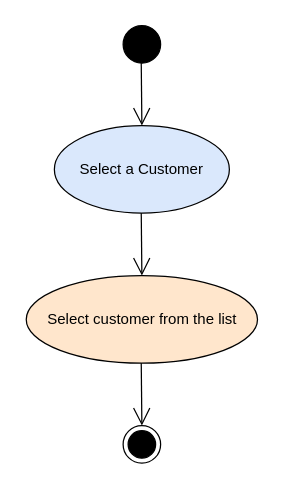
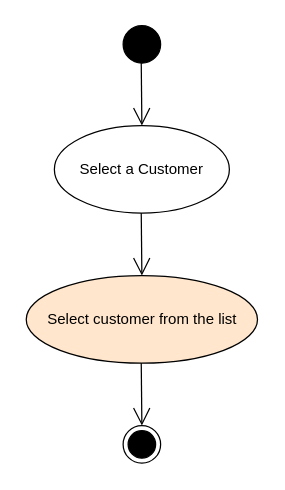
(142, 169) -> (142, 169)
